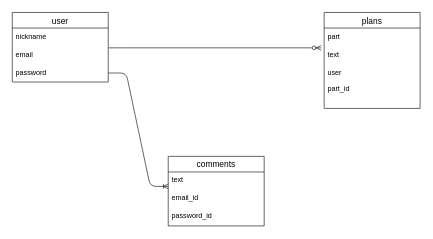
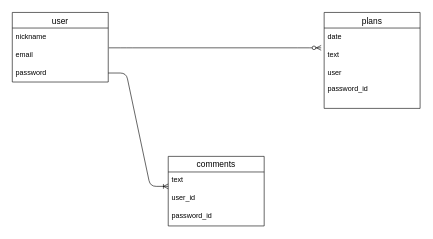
(336, 36) -> (336, 36)
(336, 72) -> (336, 72)
(185, 198) -> (185, 198)
